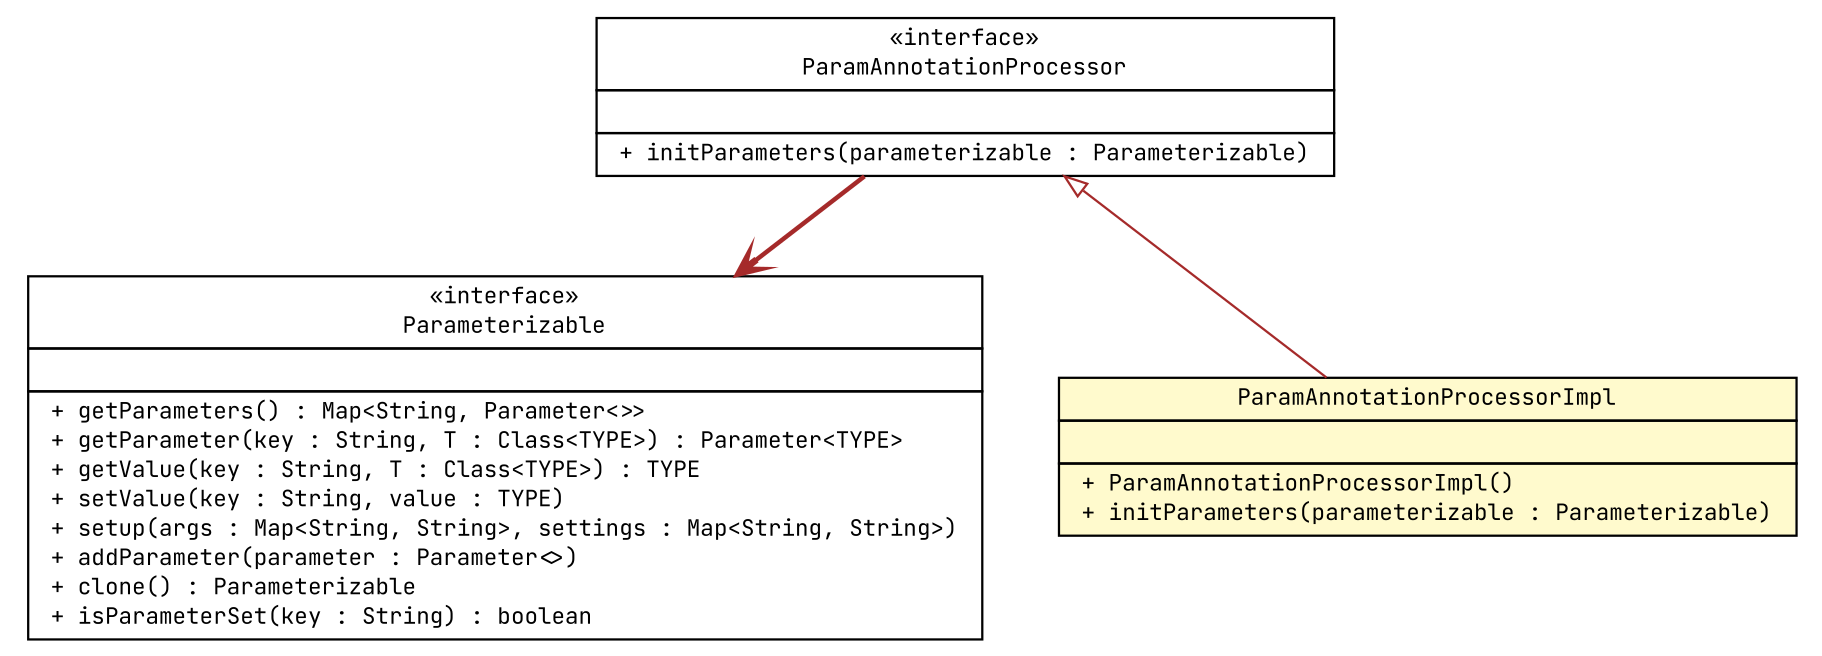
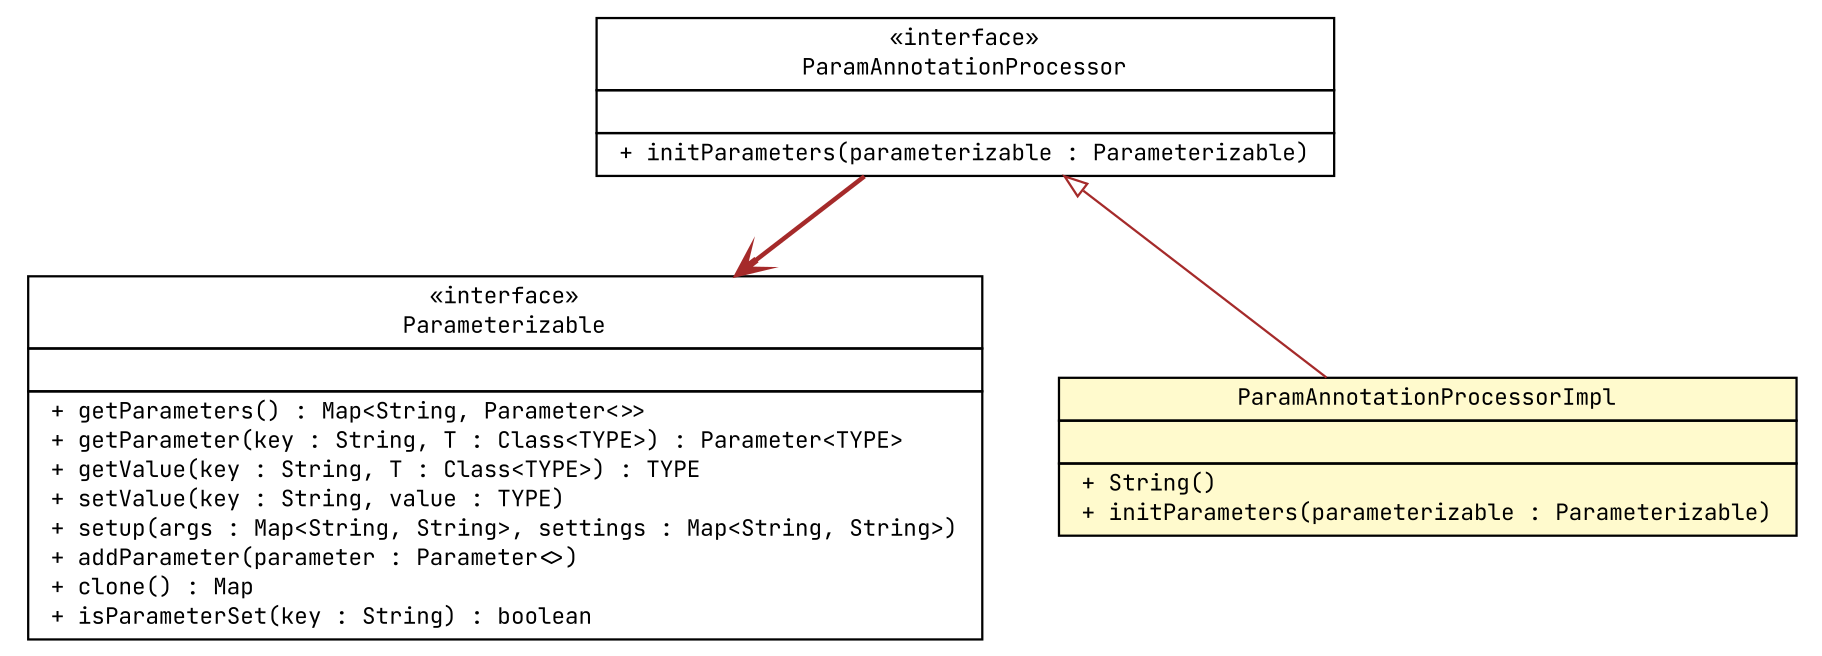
(1299, 484) -> (1150, 484)
(235, 588) -> (153, 588)
